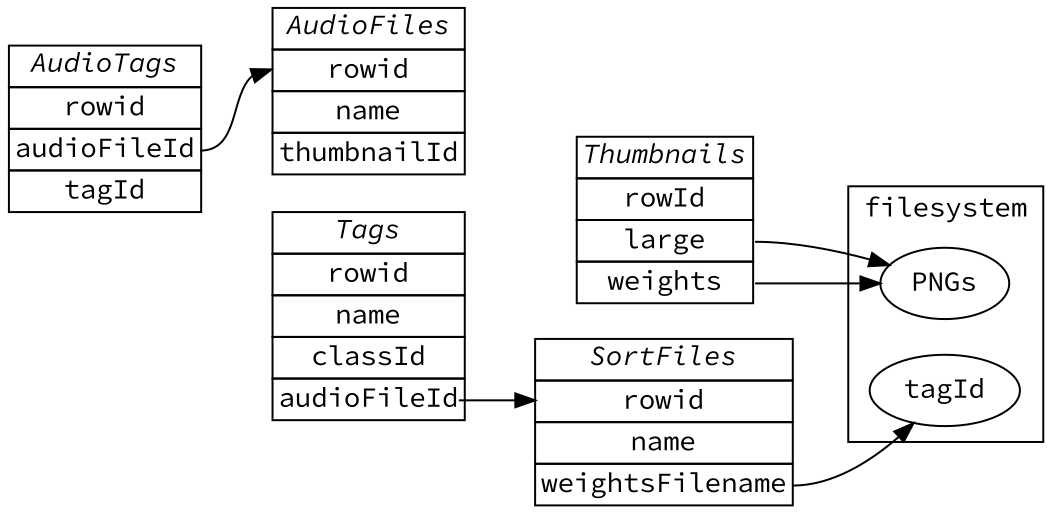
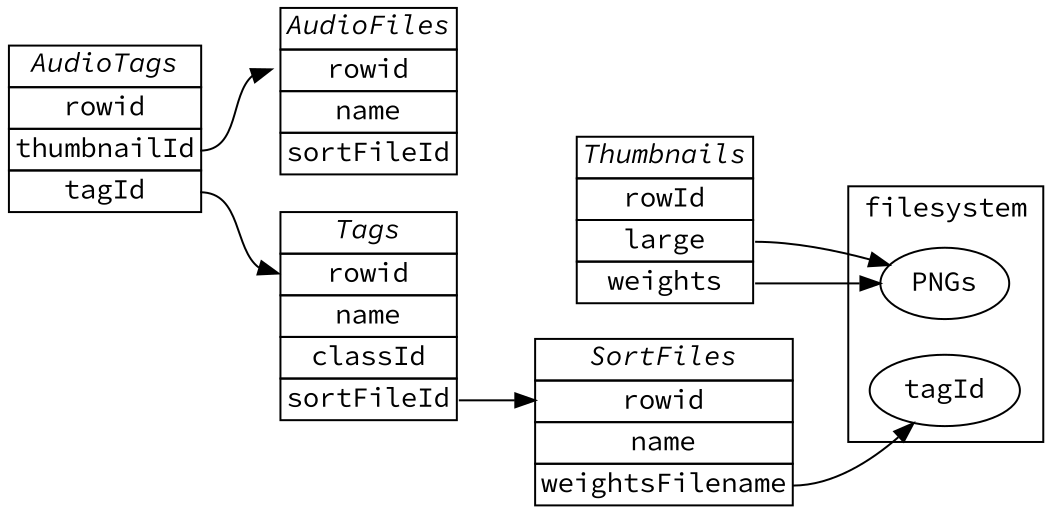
(105, 149) -> (105, 149)
(369, 153) -> (369, 153)
none -> (236, 223)
(369, 398) -> (369, 398)
